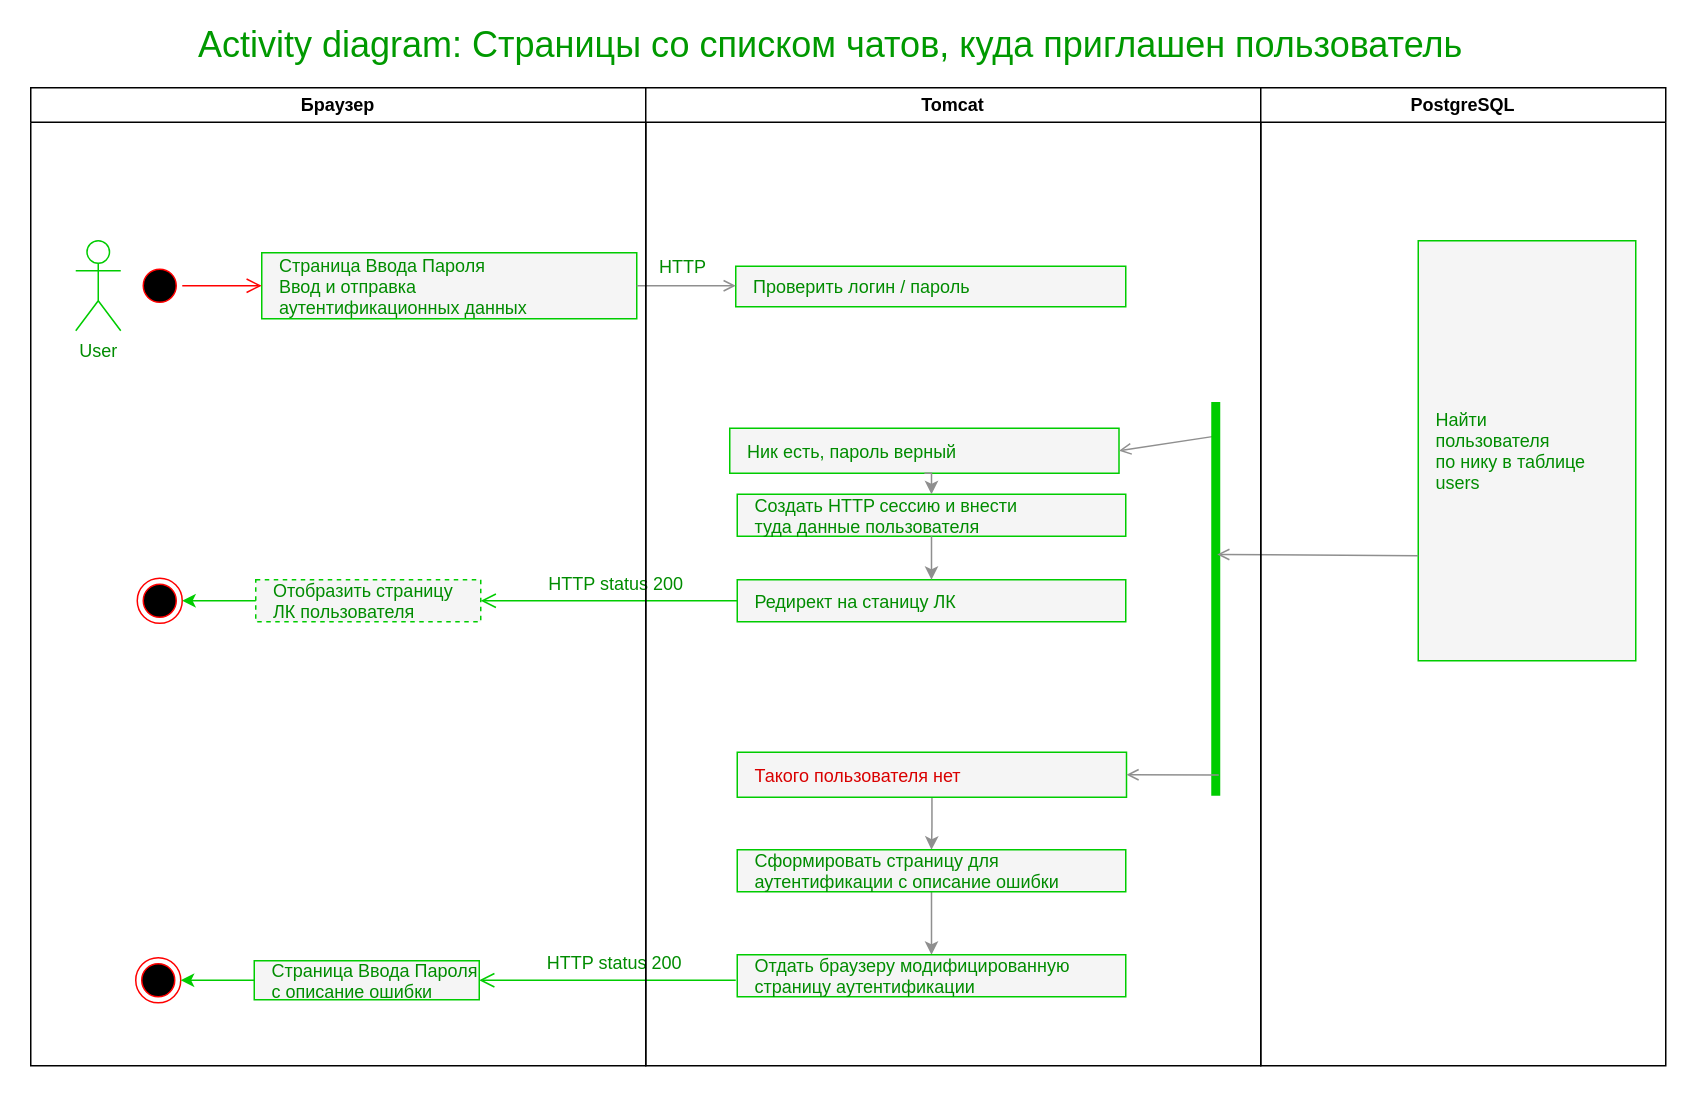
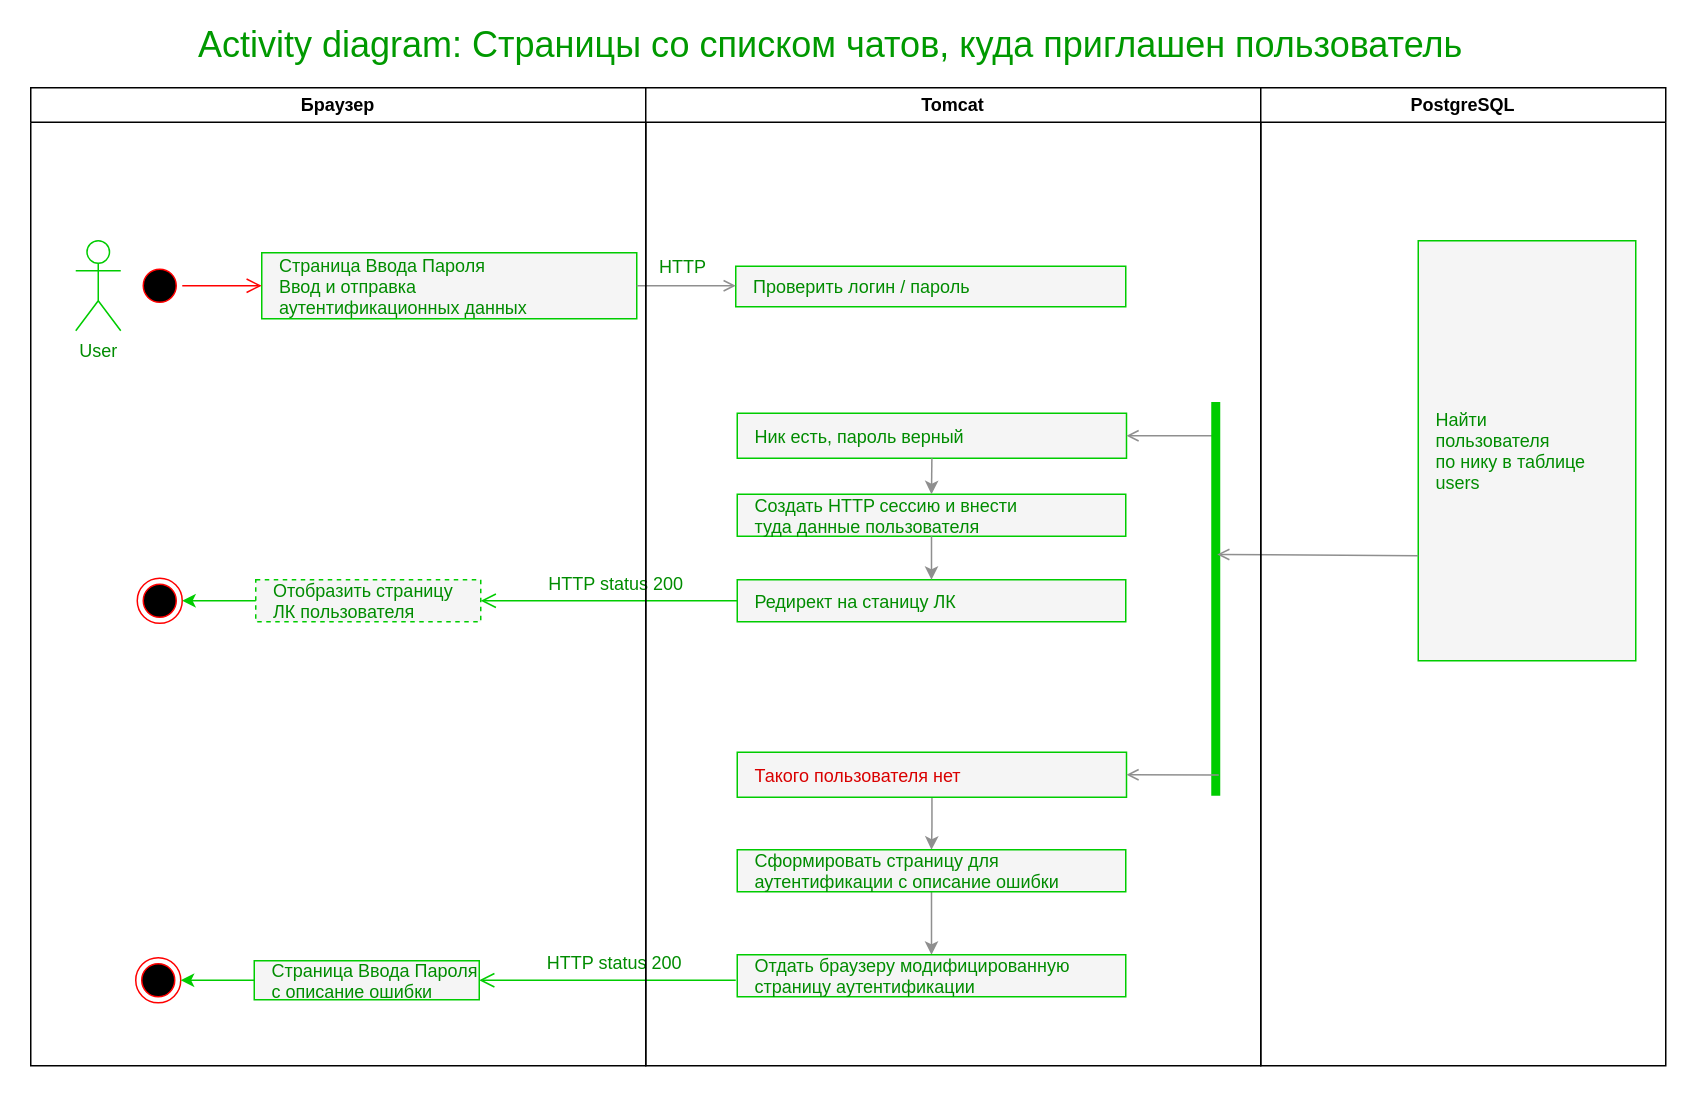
(924, 451) -> (932, 436)
